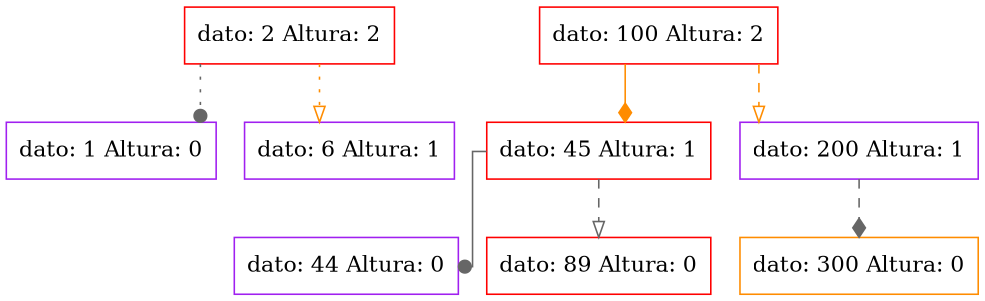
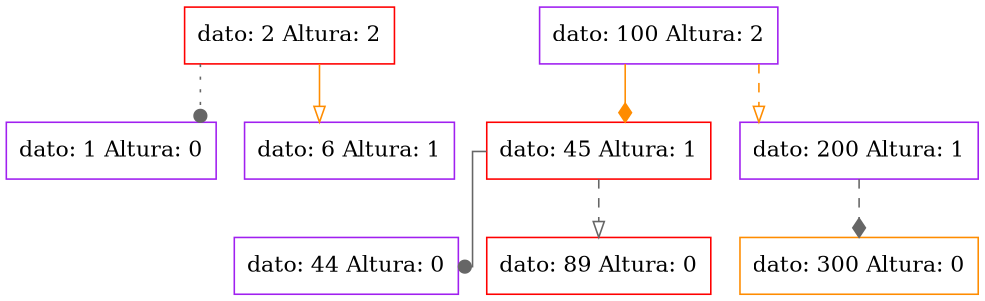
(659, 36) -> (659, 36)
(320, 85) -> (320, 85)
